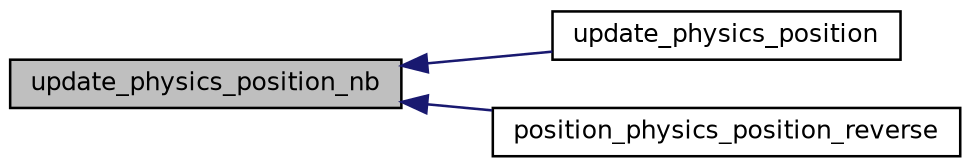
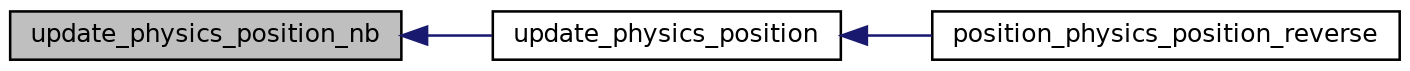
(460, 107) -> (900, 36)
